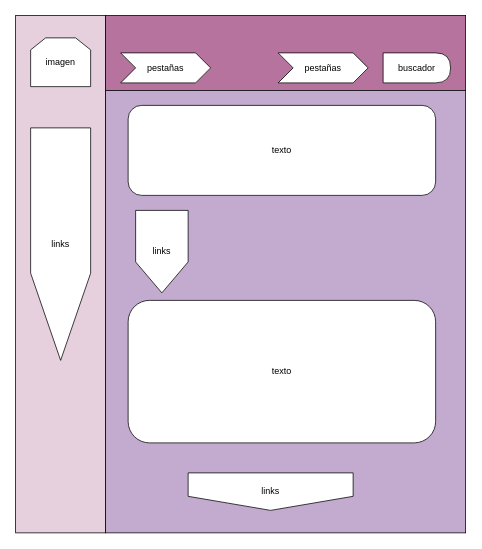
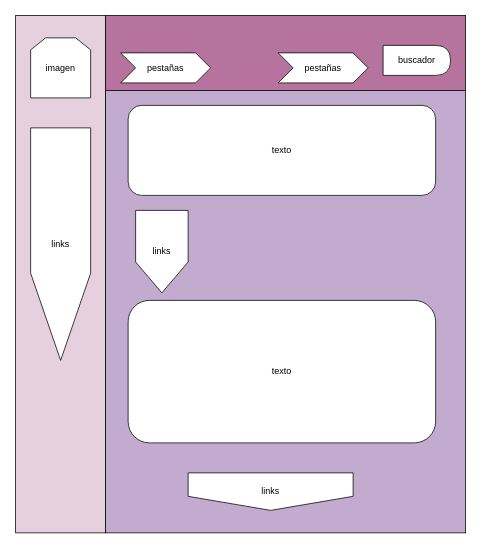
(60, 62) -> (60, 68)
(417, 68) -> (417, 60)
